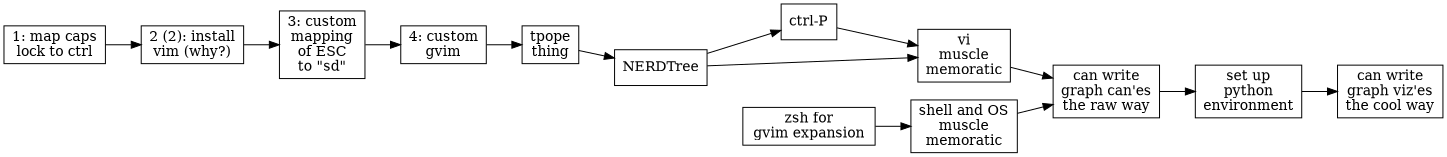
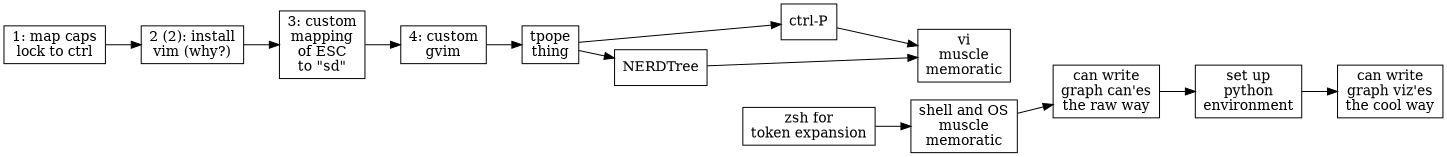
(739, 43) -> (675, 34)
(1027, 71) -> none
(809, 126) -> (809, 126)
